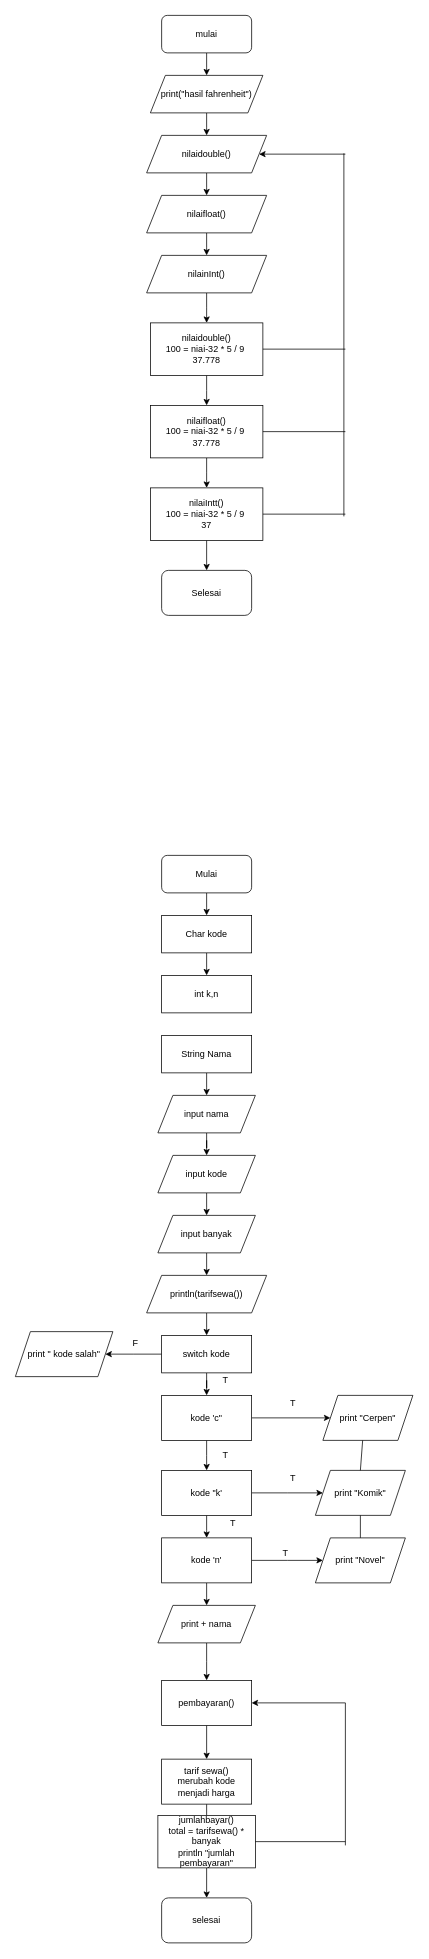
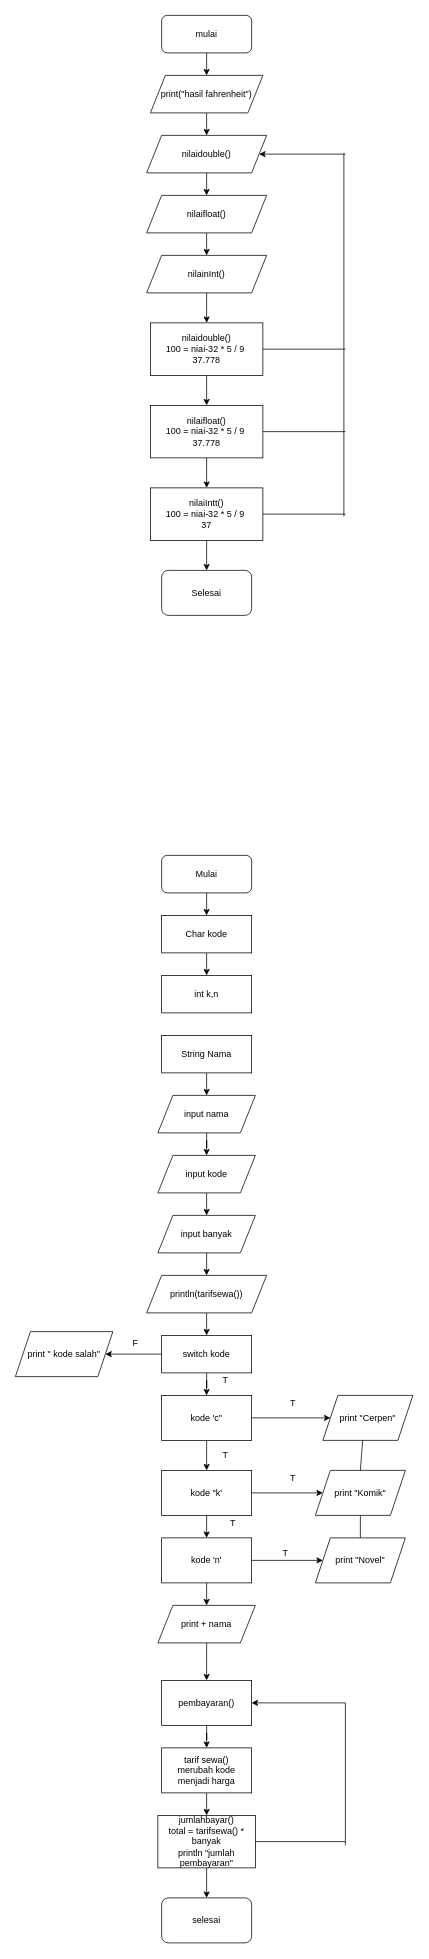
(207, 1782) -> (207, 1770)
